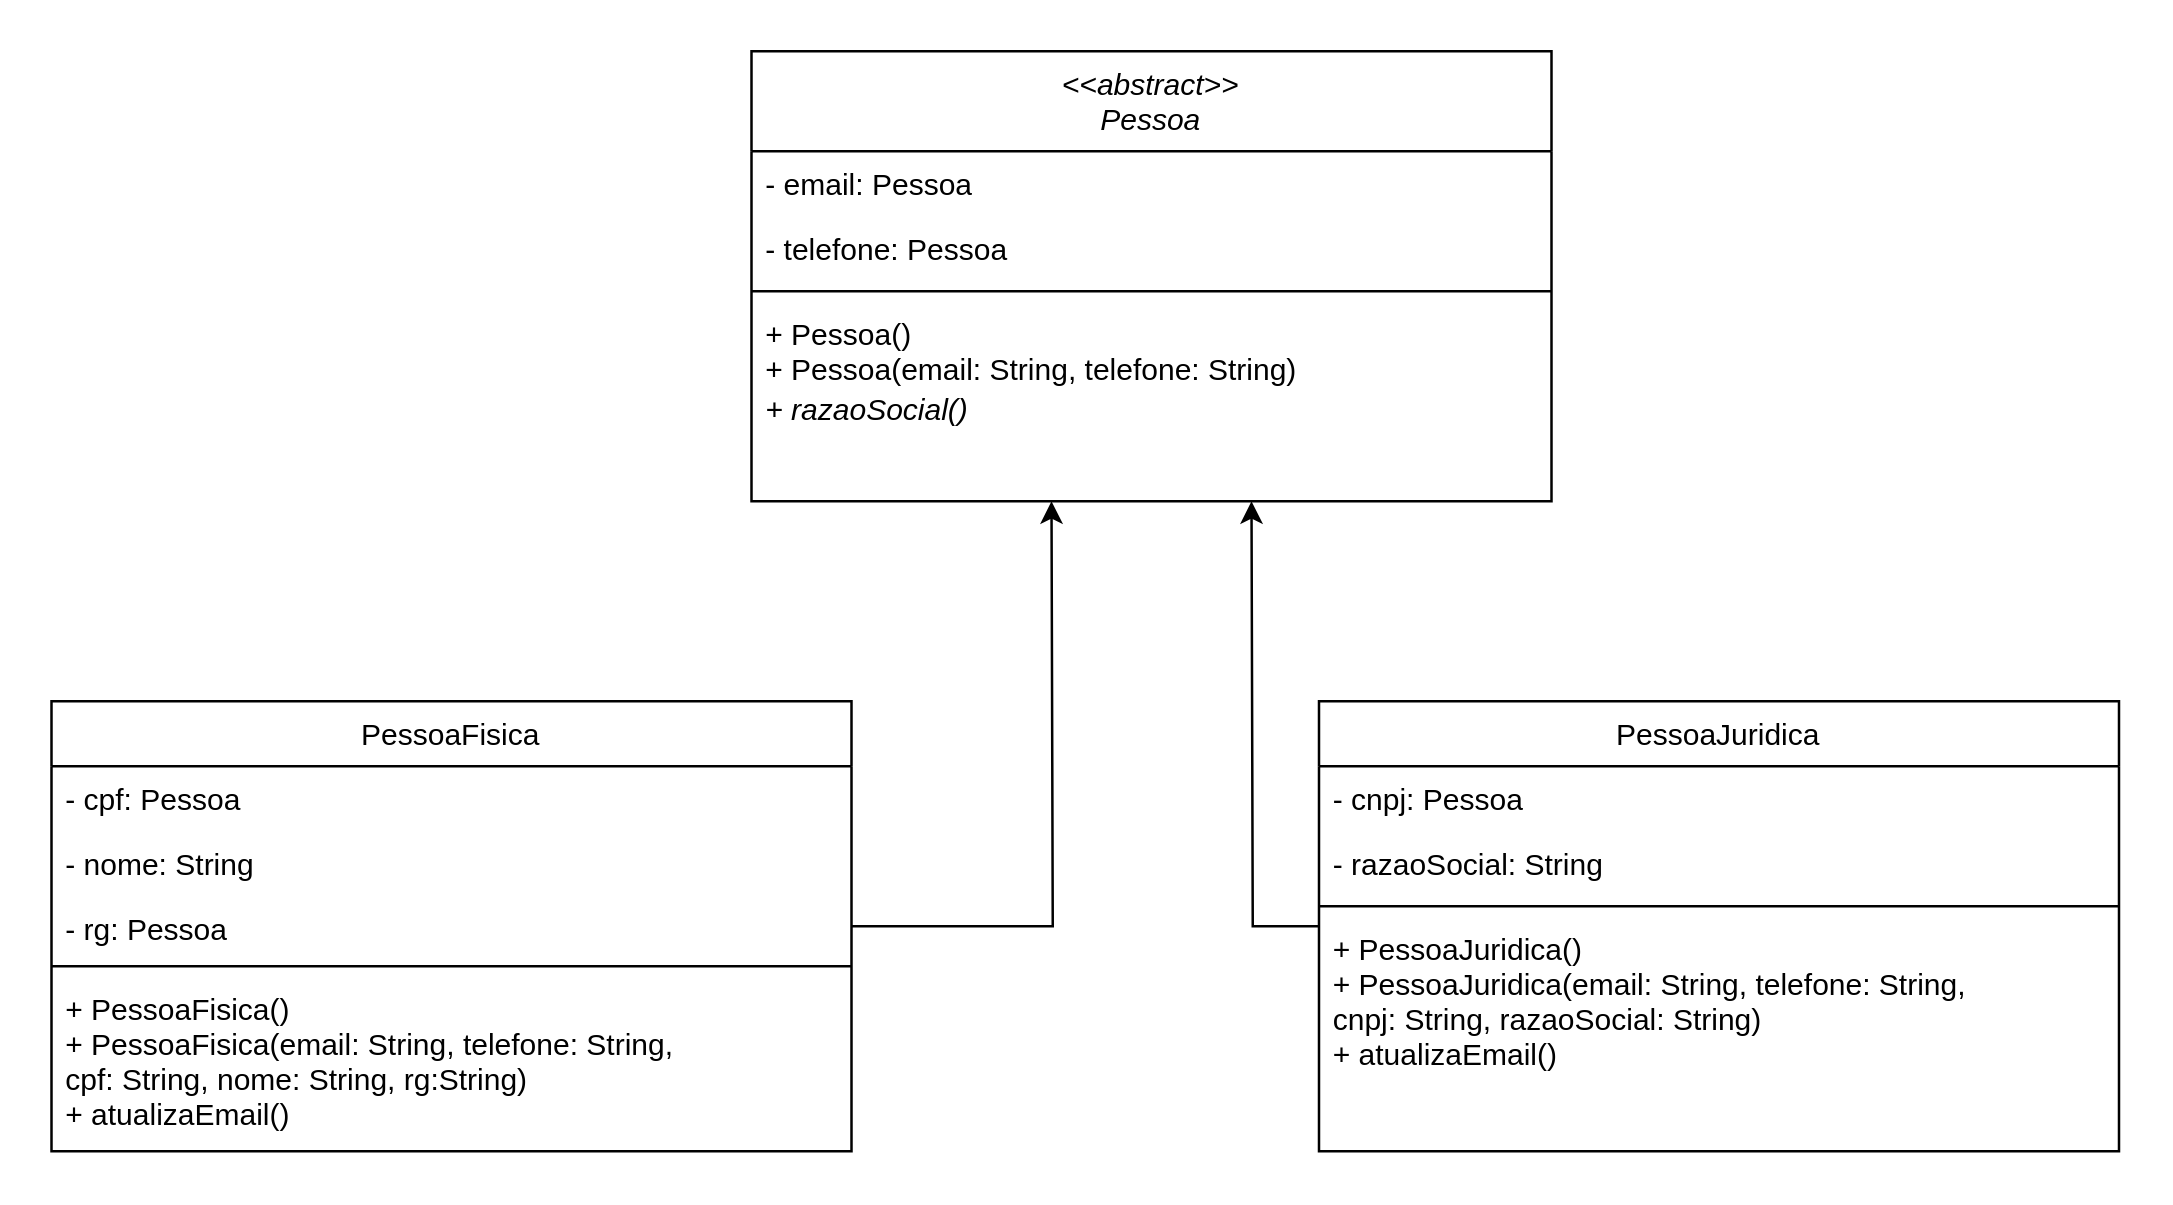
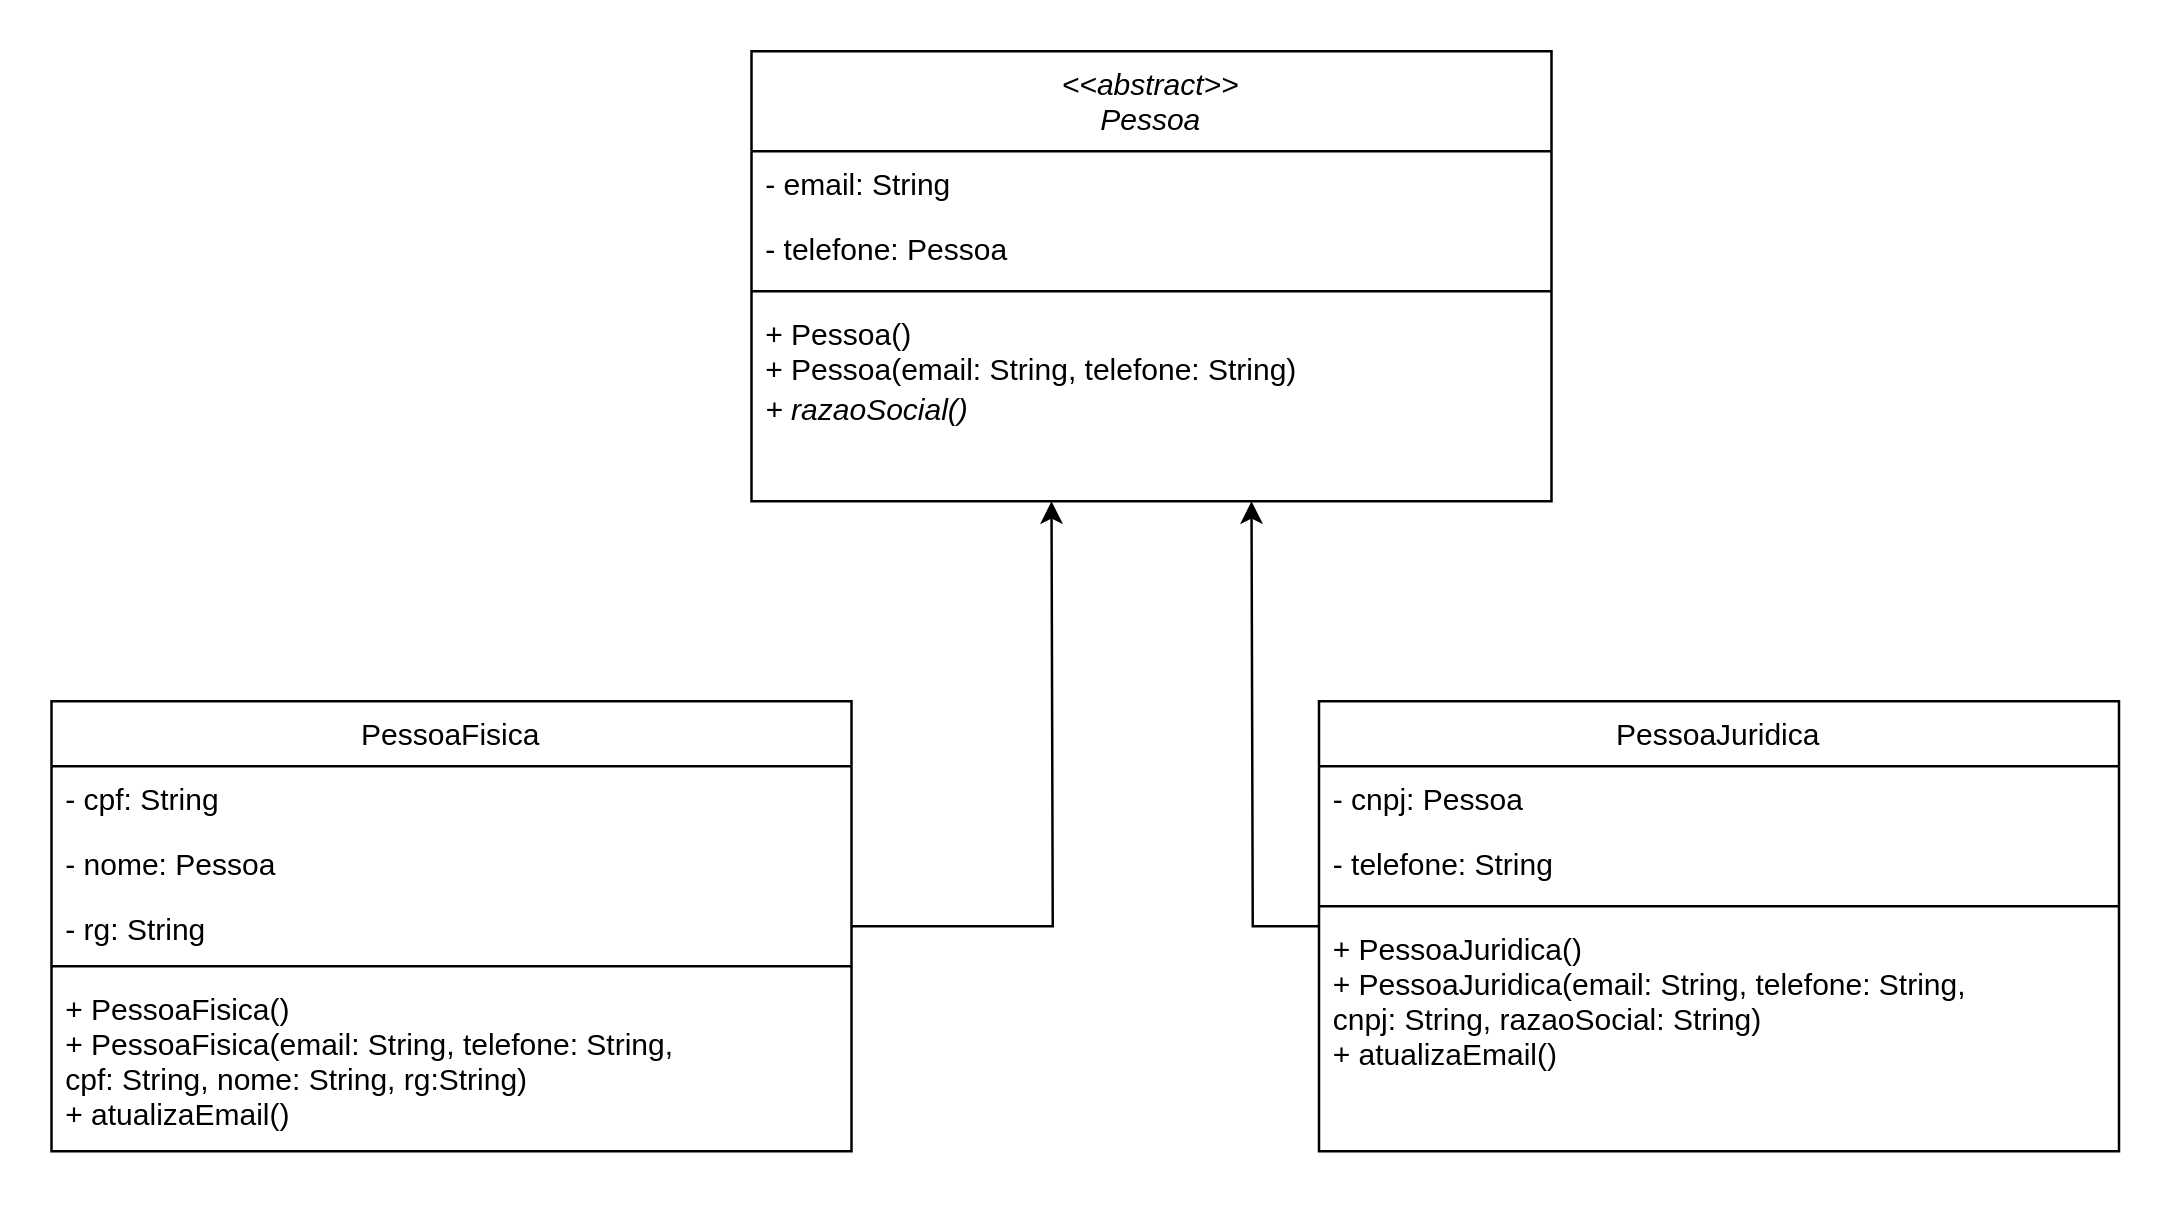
(872, 185) -> (868, 185)
(163, 800) -> (159, 800)
(167, 865) -> (171, 865)
(1486, 865) -> (1464, 865)
(154, 930) -> (150, 930)
